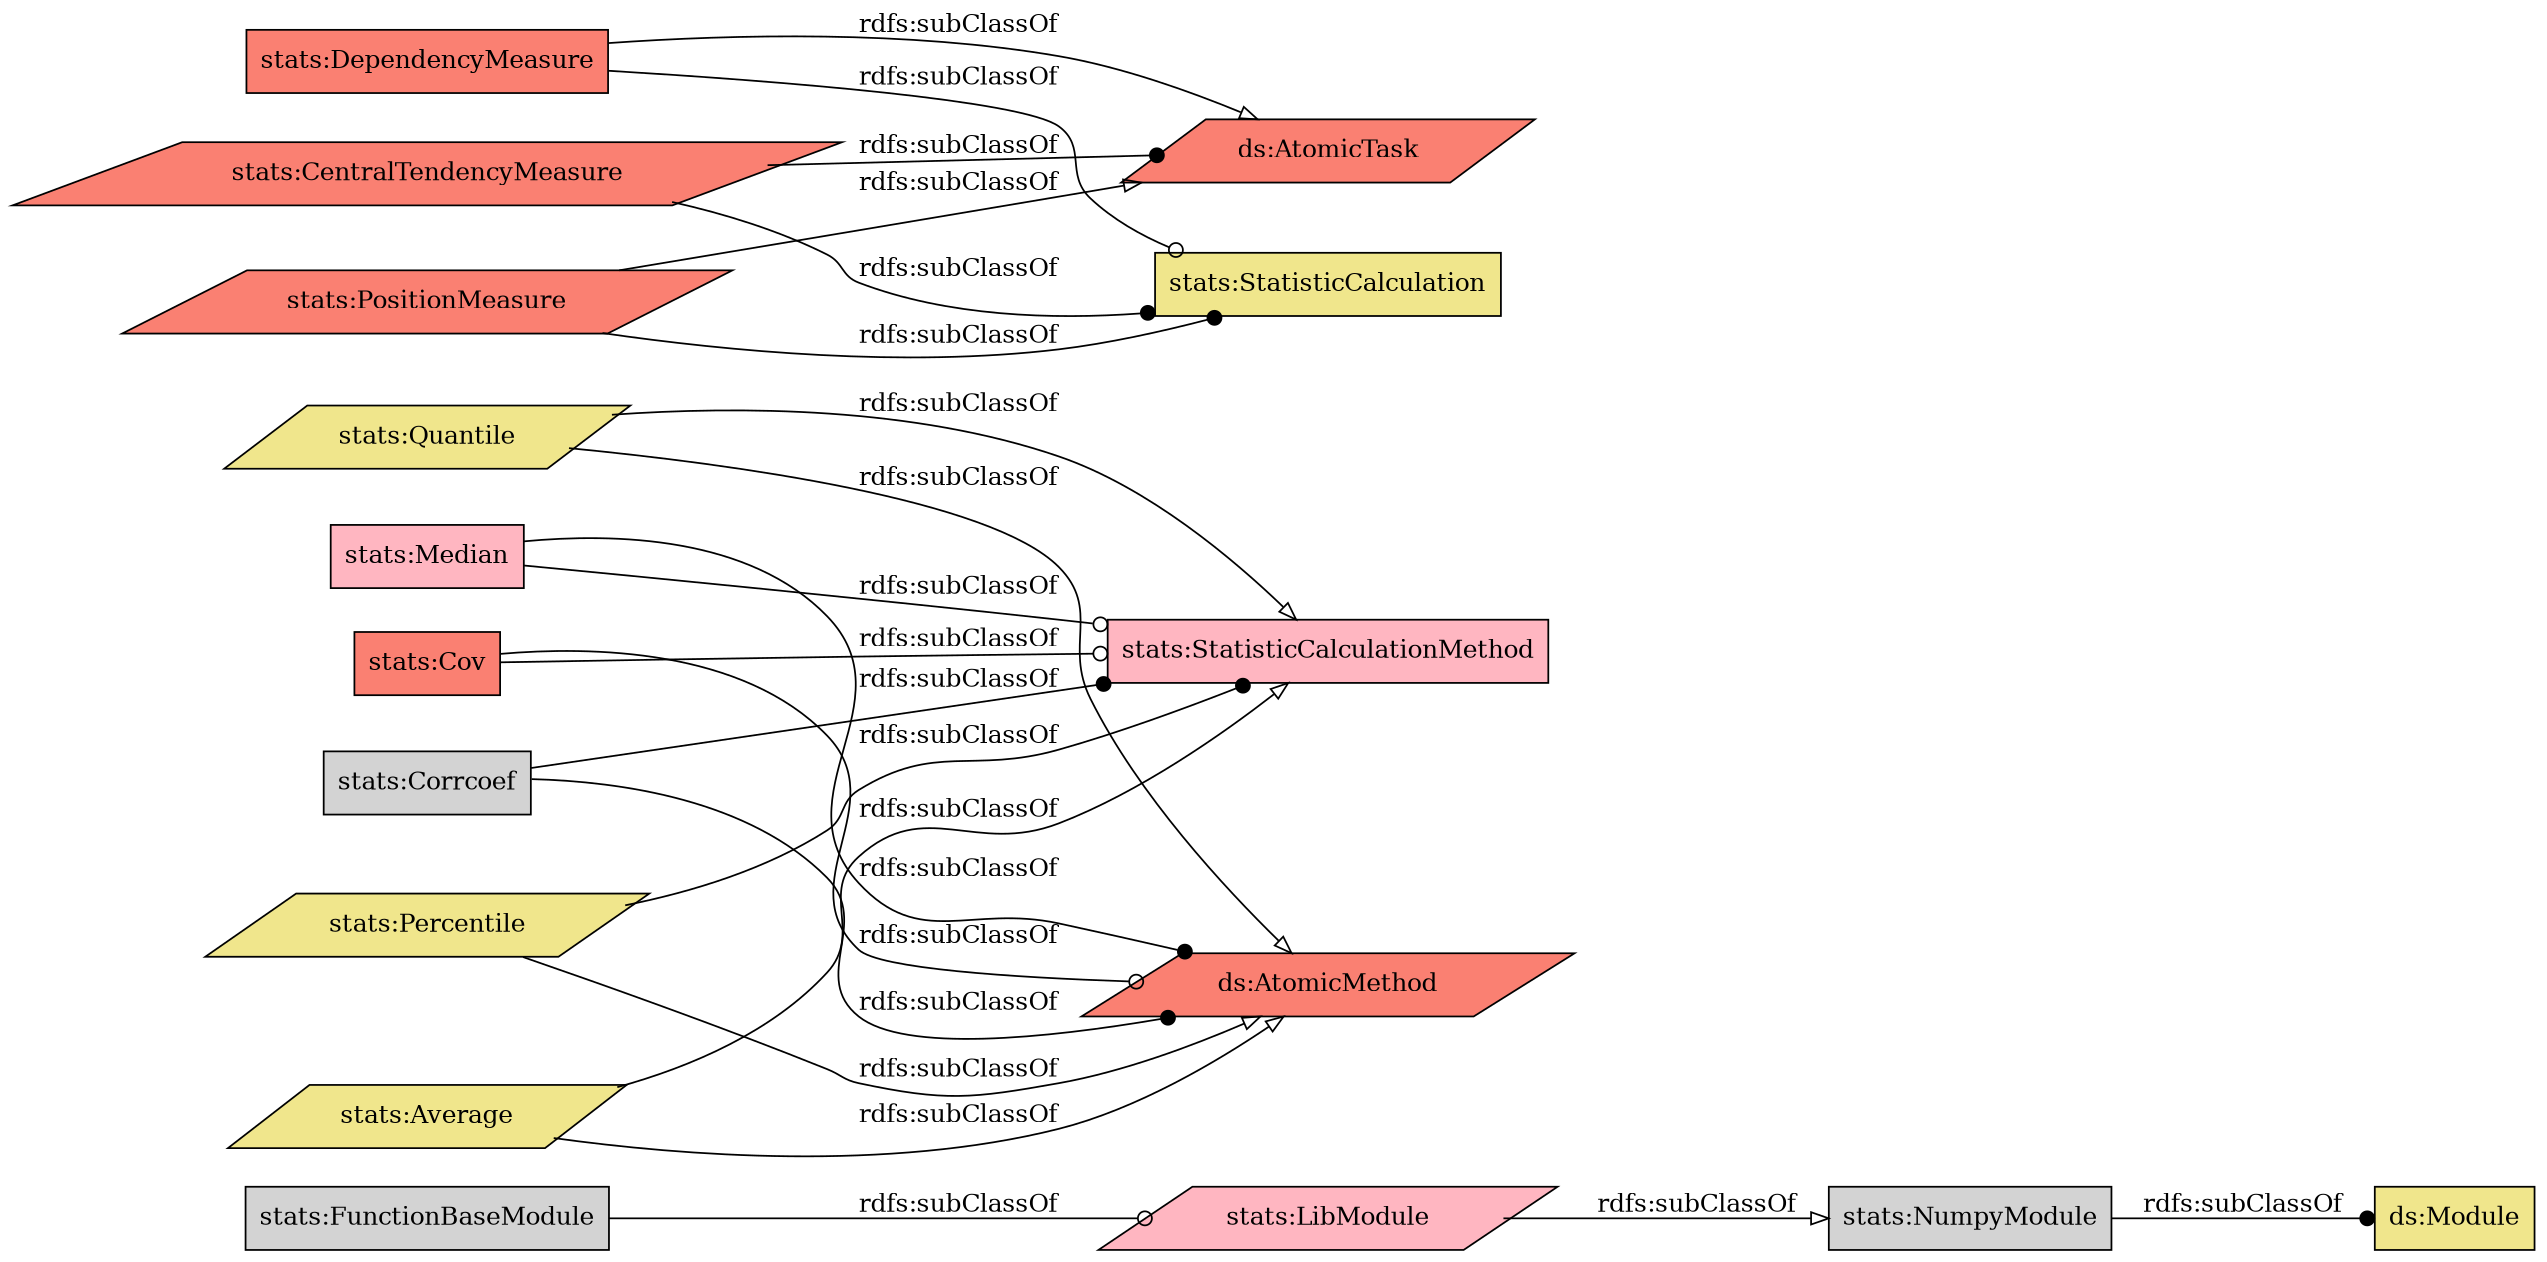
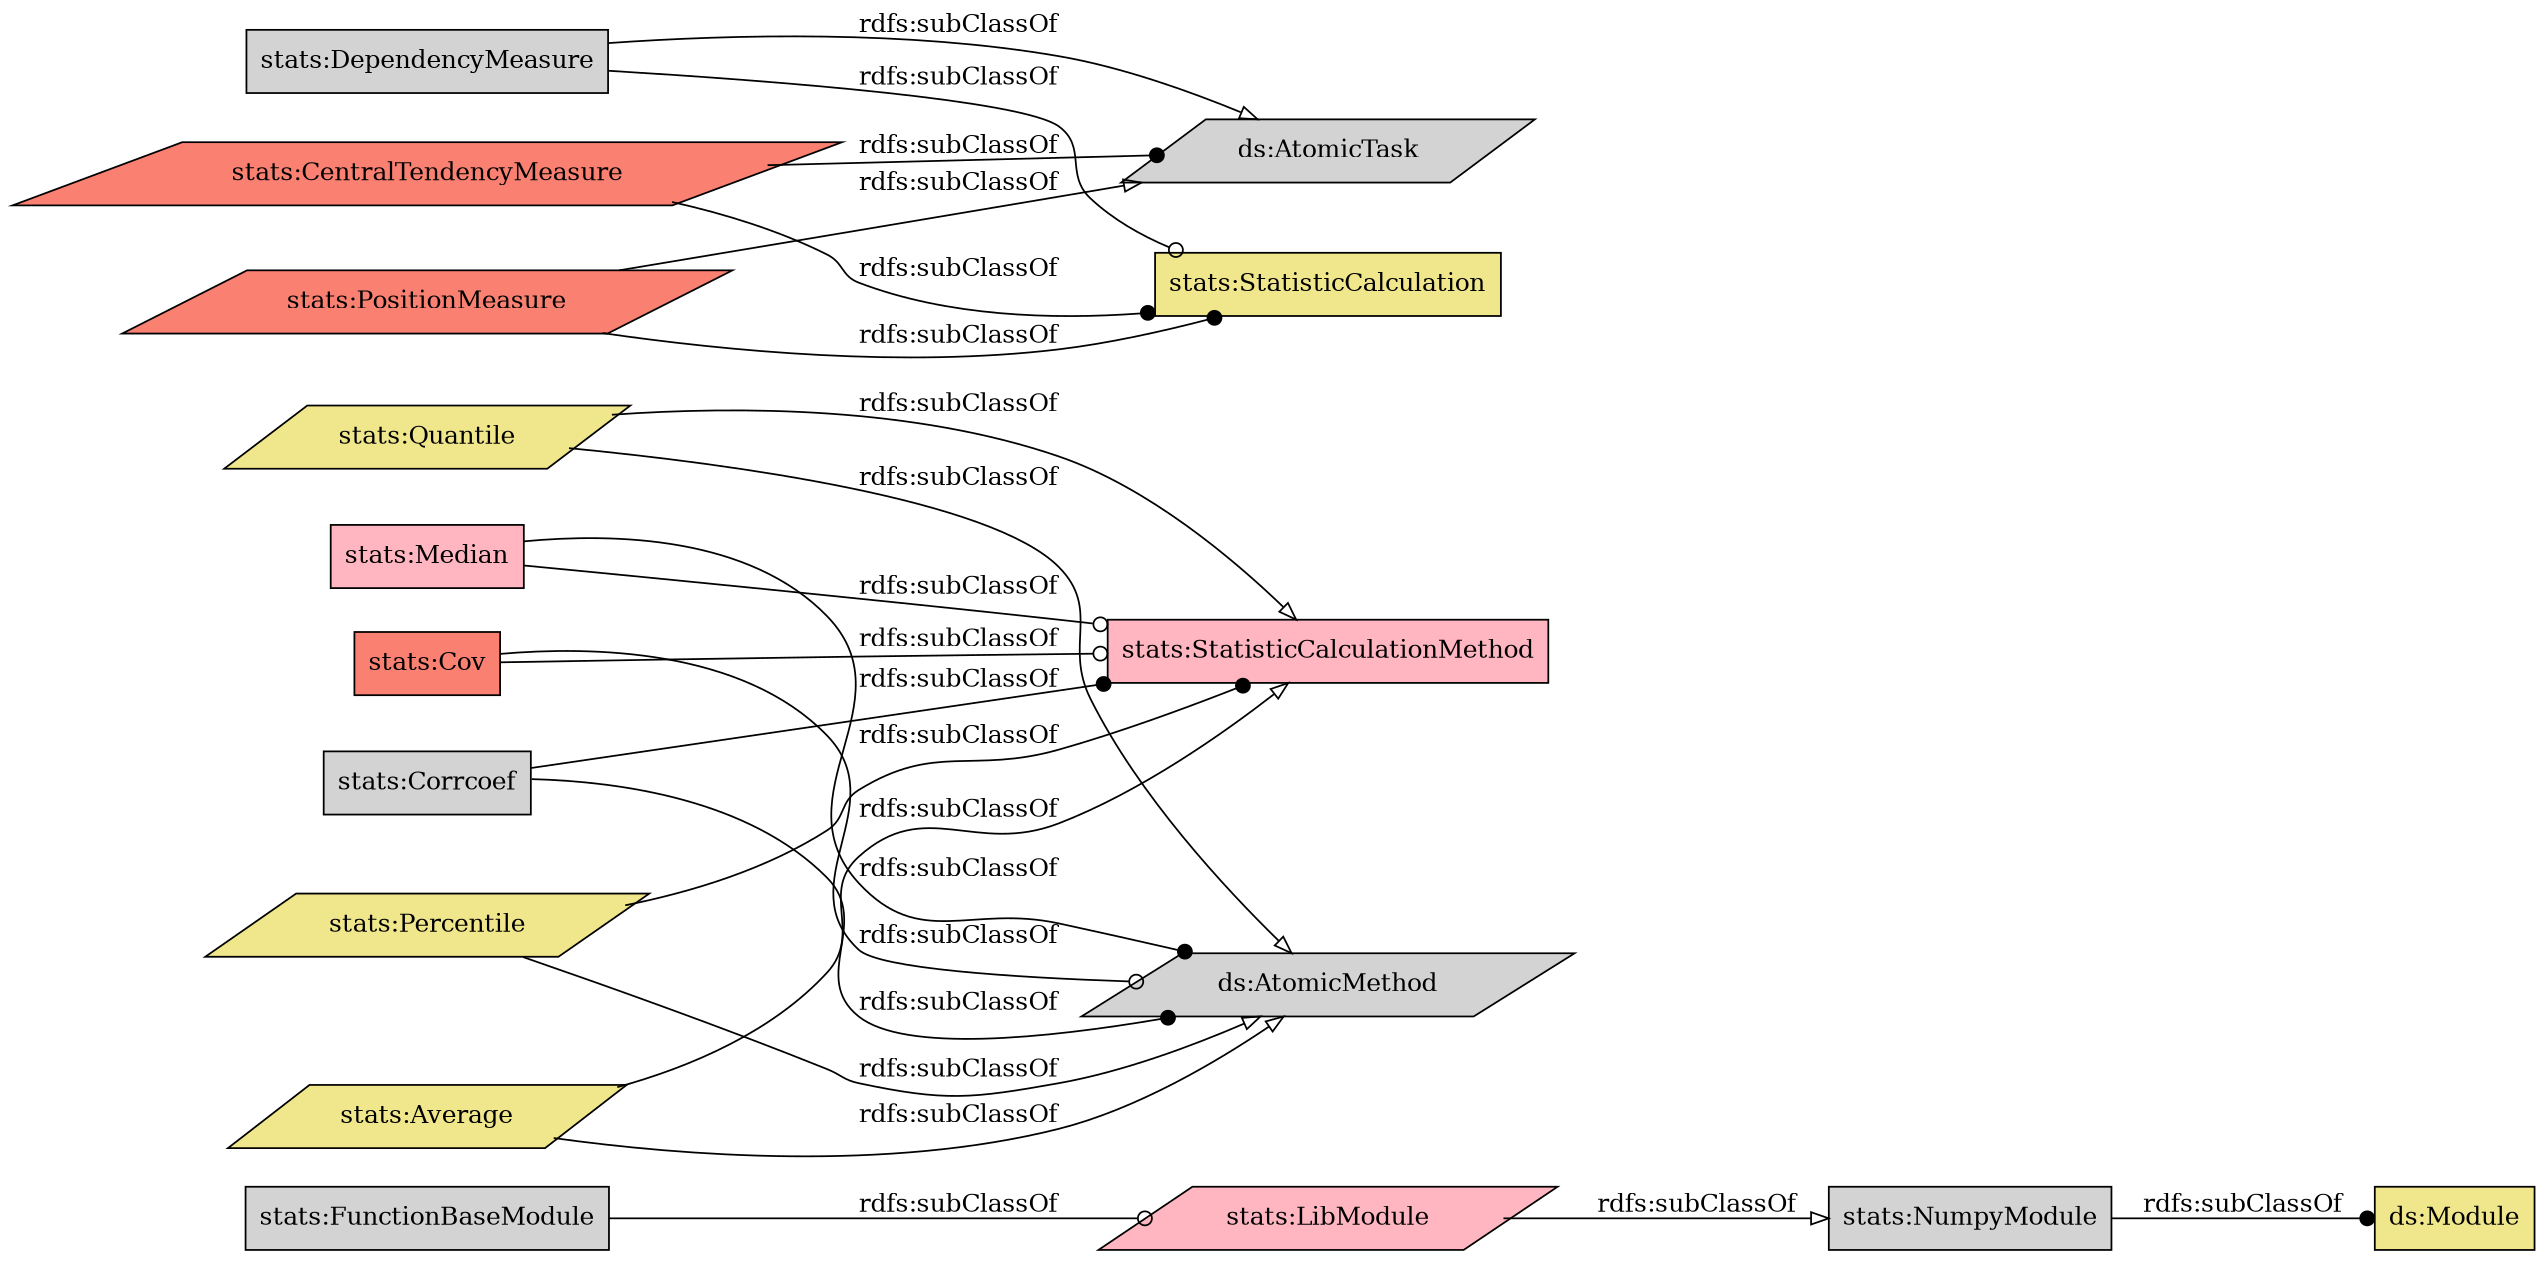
(427, 61) -> (427, 61)
(1328, 151) -> (1328, 151)
(1328, 985) -> (1328, 985)
